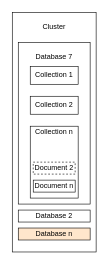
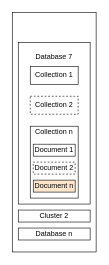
(54, 27) -> none
(54, 105) -> (54, 105)
none -> (54, 150)
(54, 186) -> (54, 186)
(54, 216) -> (54, 216)
(54, 234) -> (54, 234)
